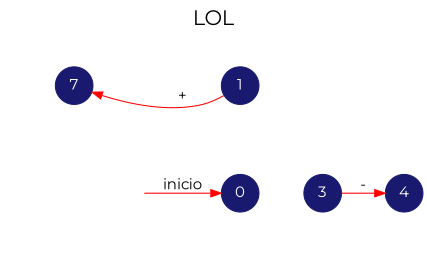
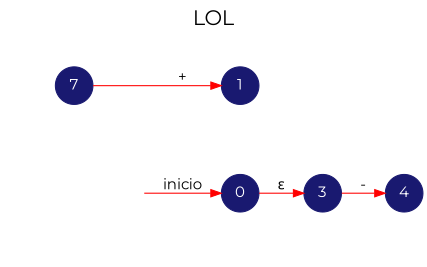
(163, 107) -> (152, 86)
none -> (276, 193)
